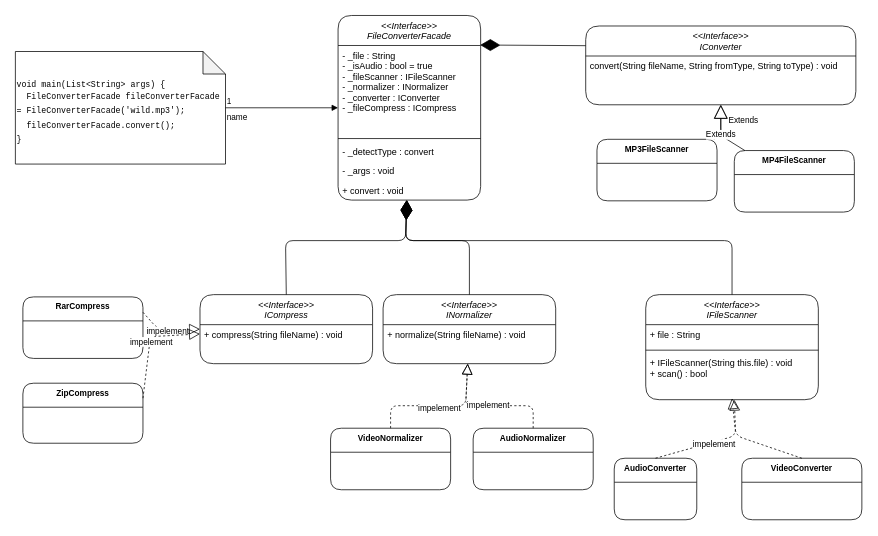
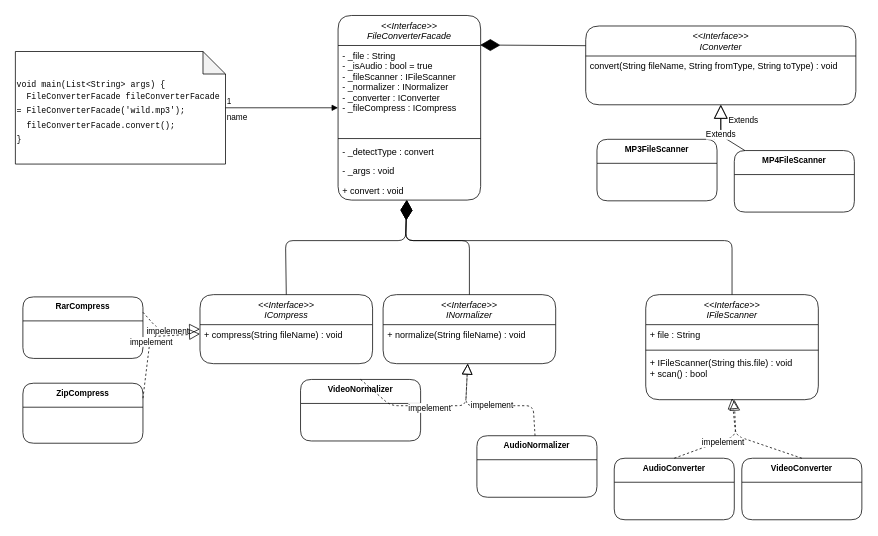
(390, 459) -> (360, 410)
(533, 459) -> (537, 466)
(655, 489) -> (674, 489)
